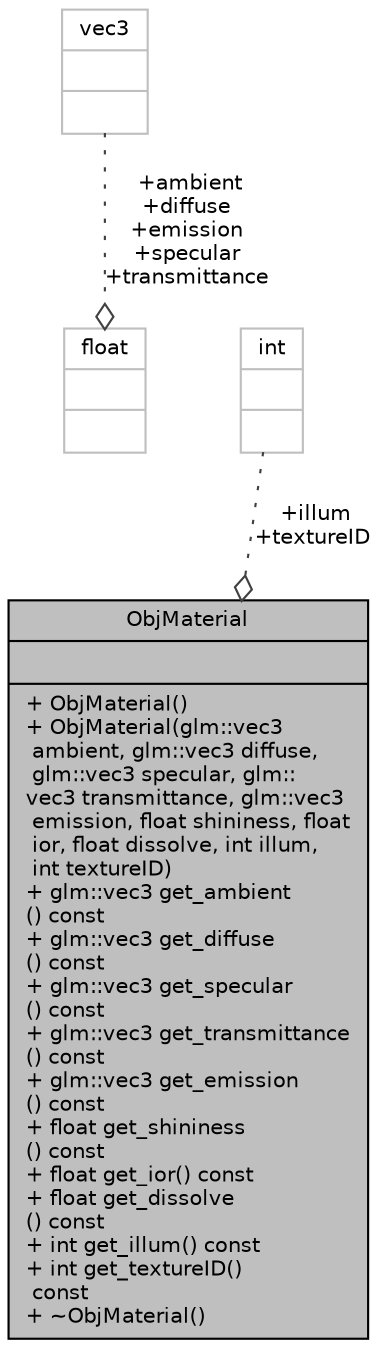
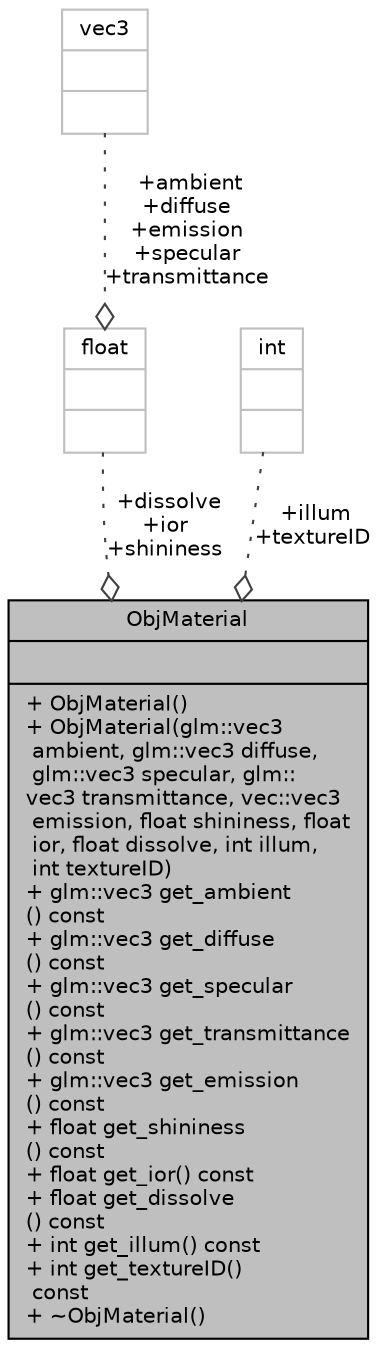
none -> (104, 514)
(185, 798) -> (184, 798)
